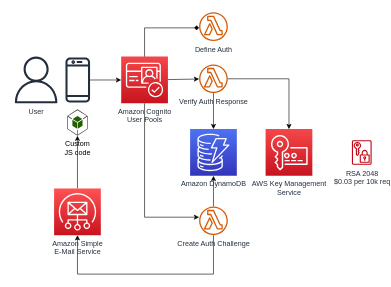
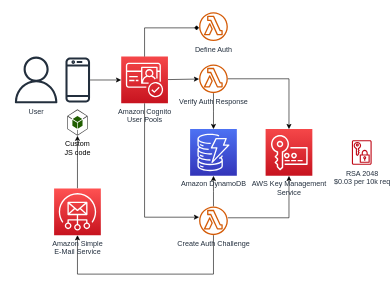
none -> (289, 218)
